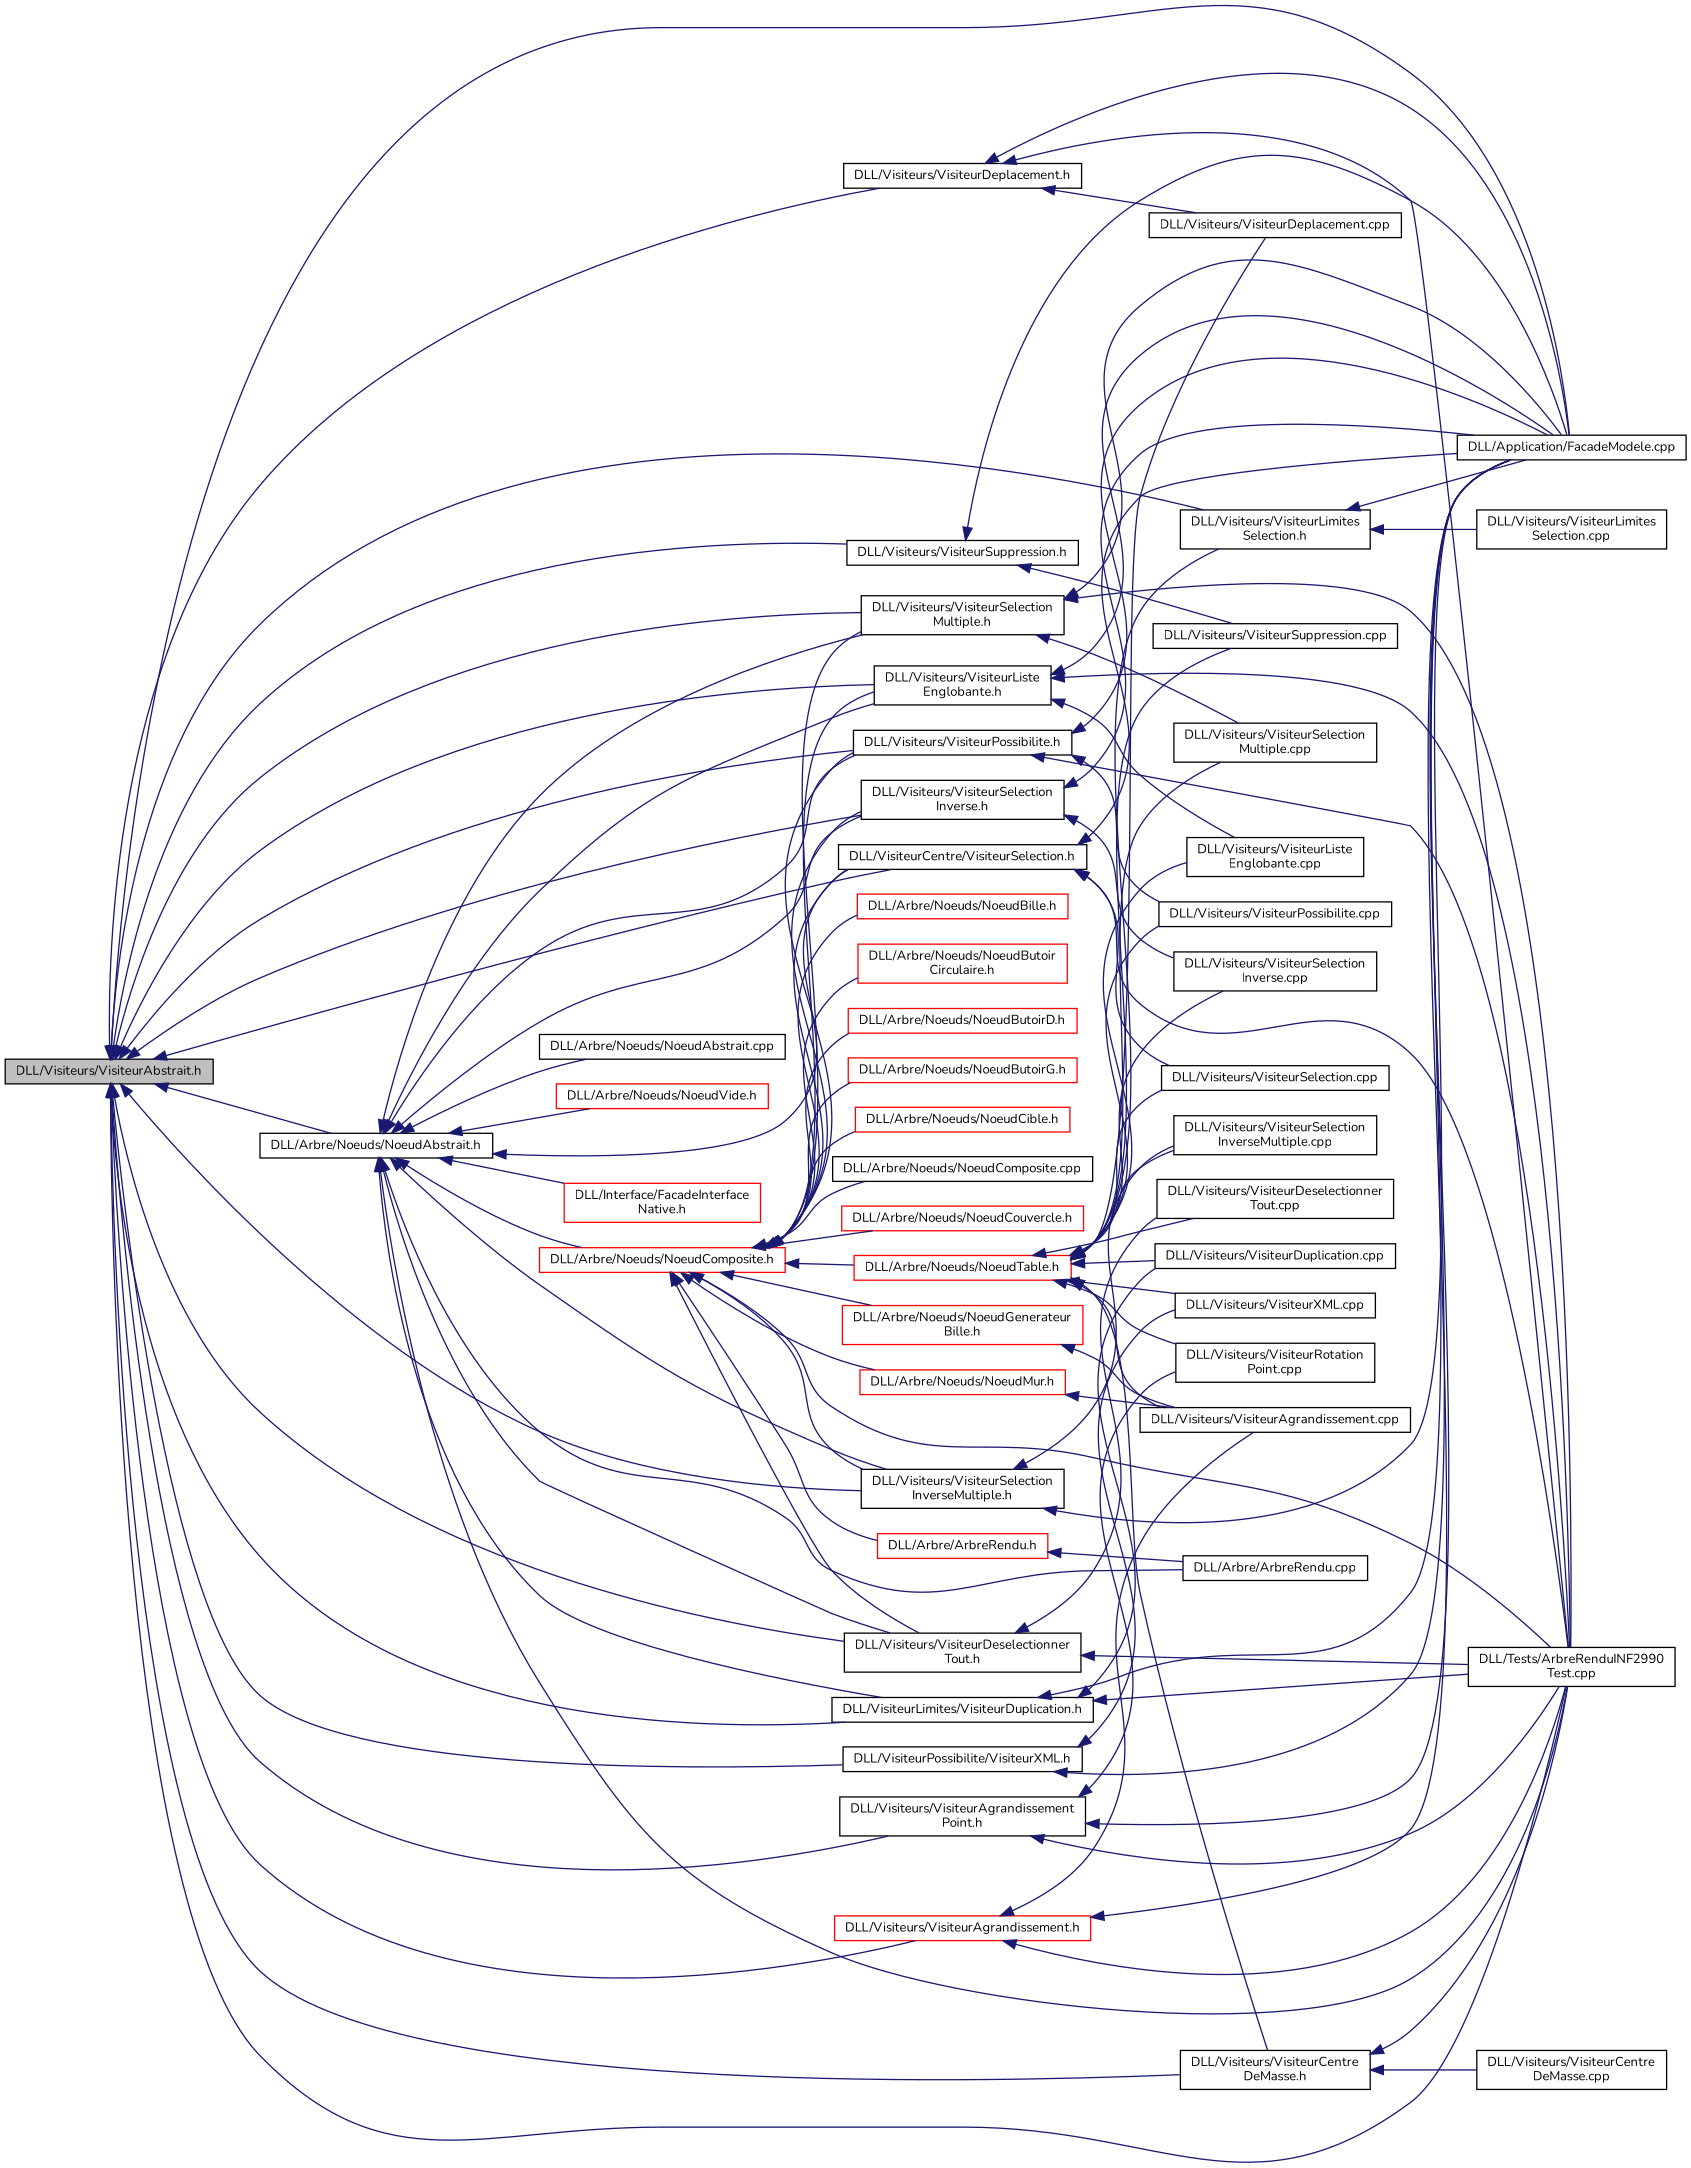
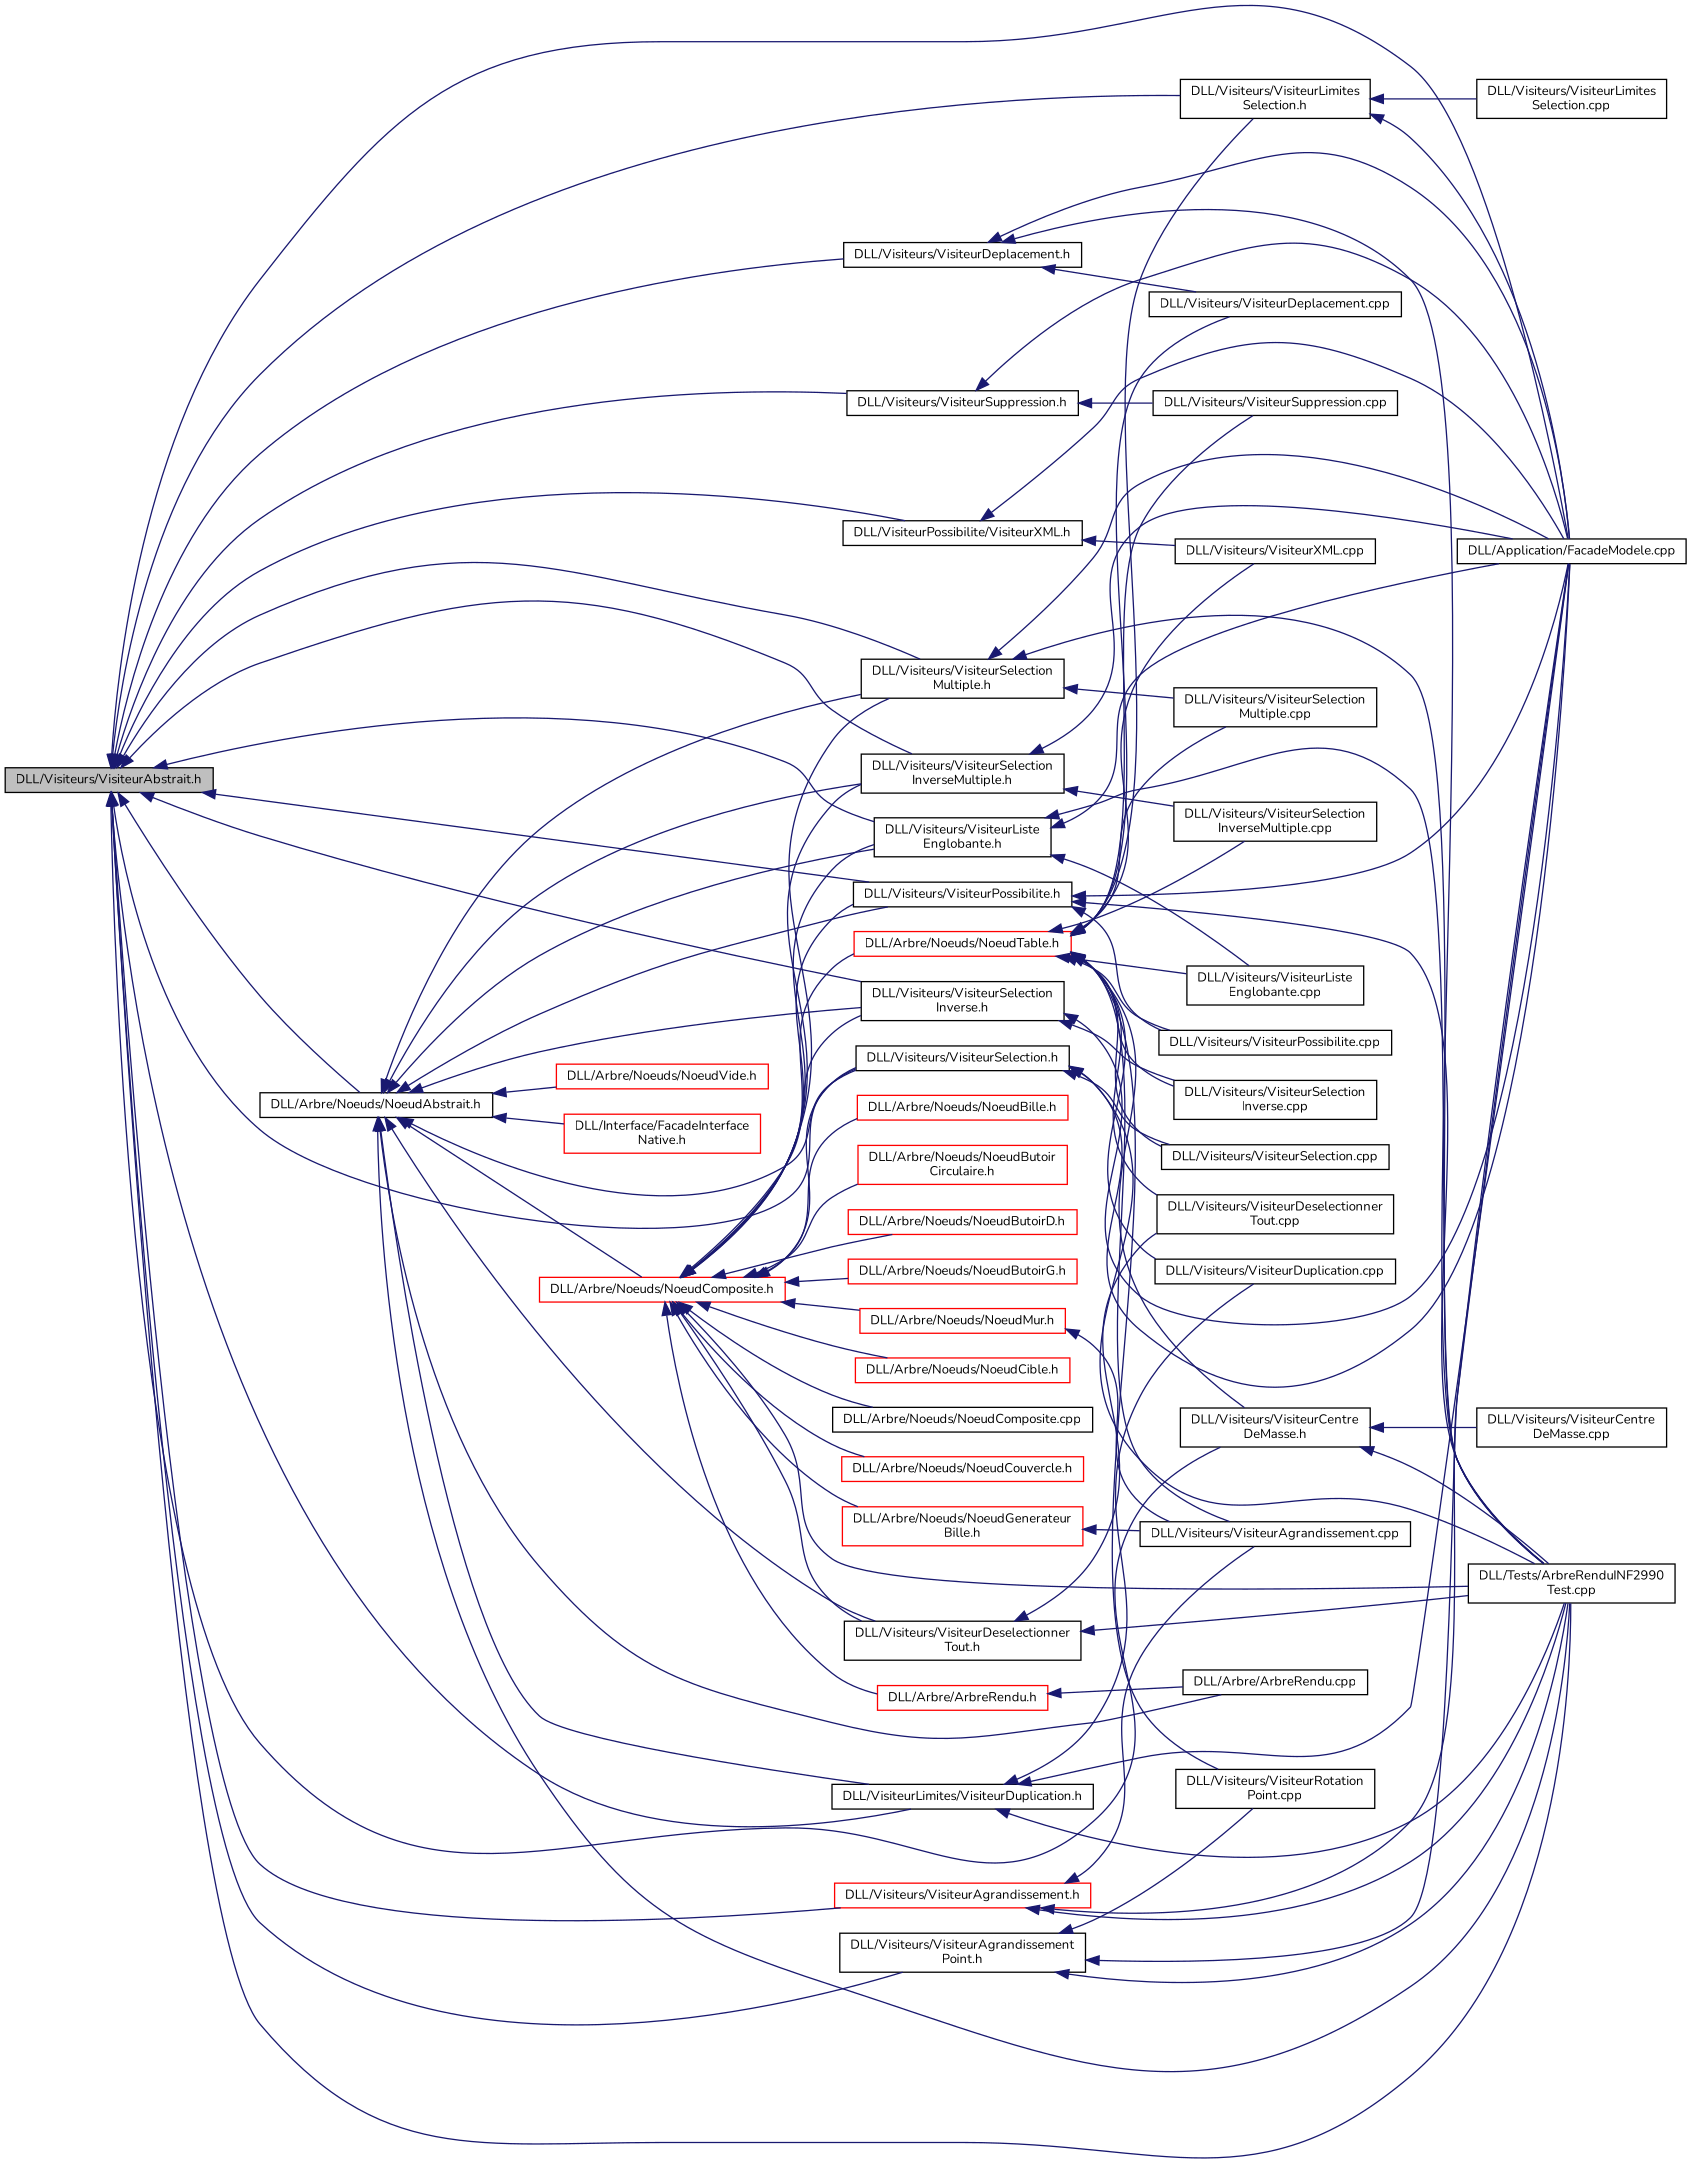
(963, 857) -> (963, 1058)
(662, 1047) -> none
(375, 1495) -> none
